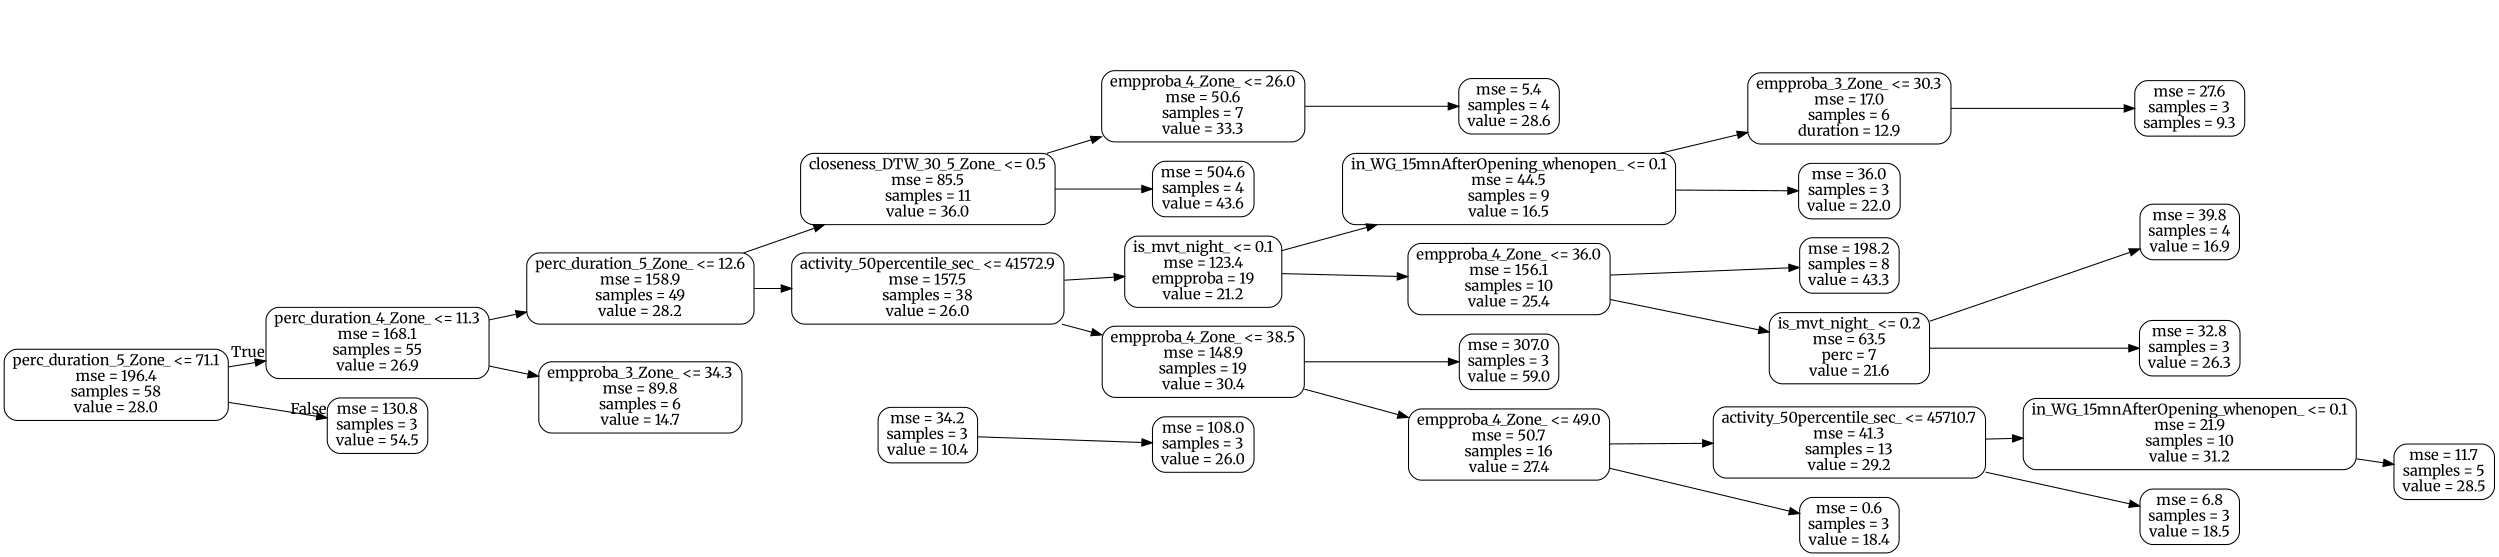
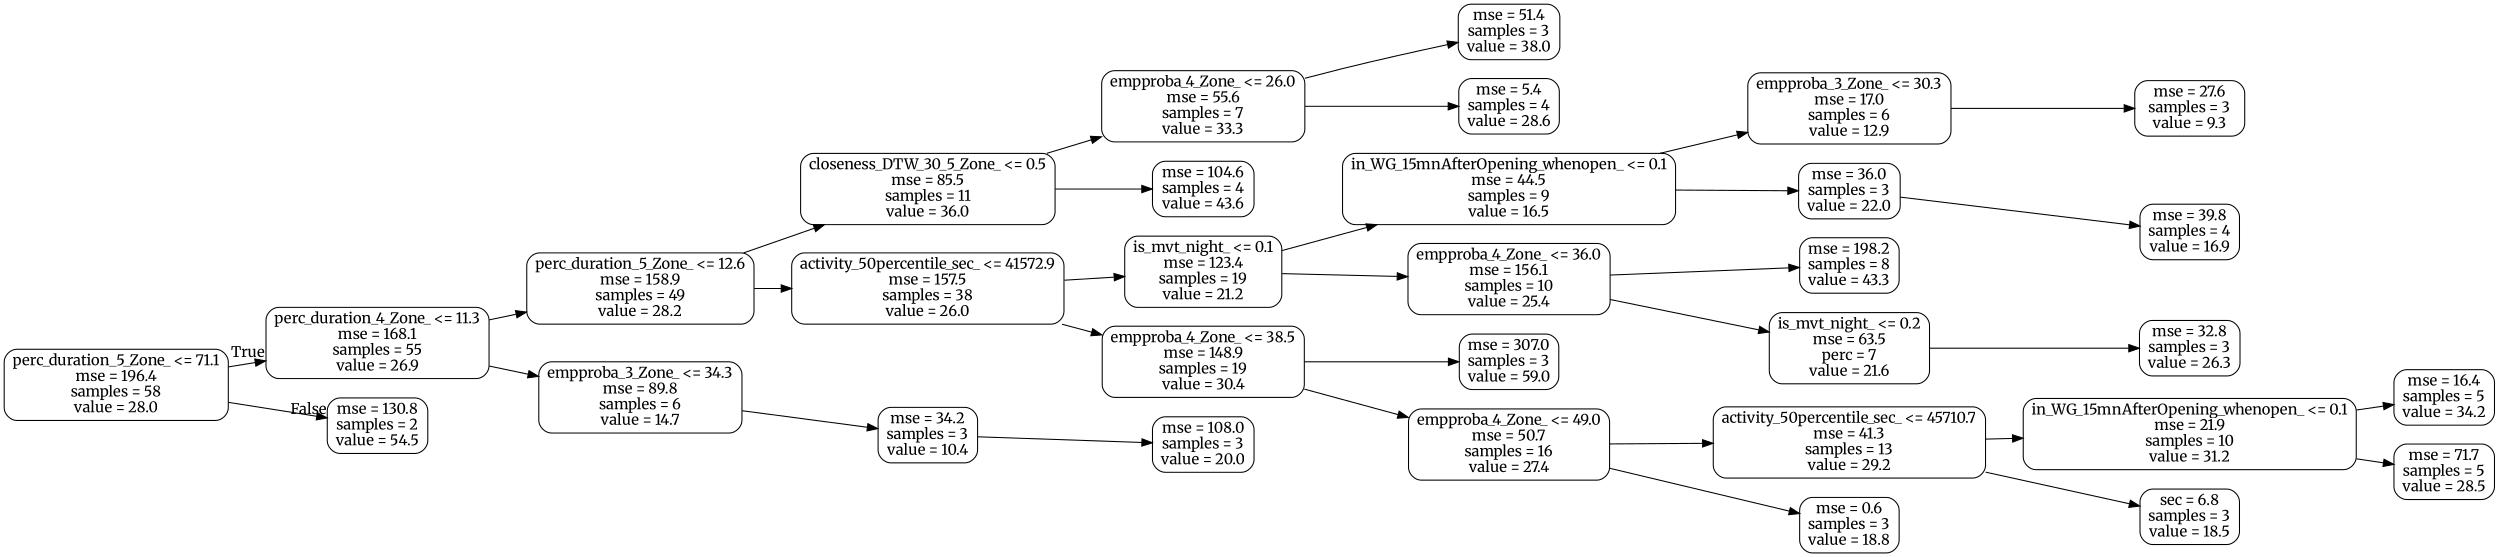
none -> (1509, 32)
(1203, 106) -> (1203, 106)
(1849, 108) -> (1849, 108)
(2190, 108) -> (2190, 108)
(1203, 189) -> (1203, 189)
(1203, 272) -> (1203, 272)
(2030, 287) -> (2015, 211)
none -> (2444, 397)
none -> (805, 419)
(378, 426) -> (378, 426)
(1203, 445) -> (1203, 445)
(2444, 472) -> (2444, 472)
(2190, 517) -> (2190, 517)
(1849, 525) -> (1849, 525)
